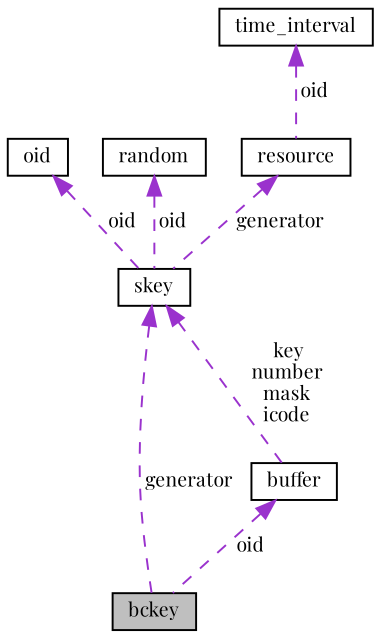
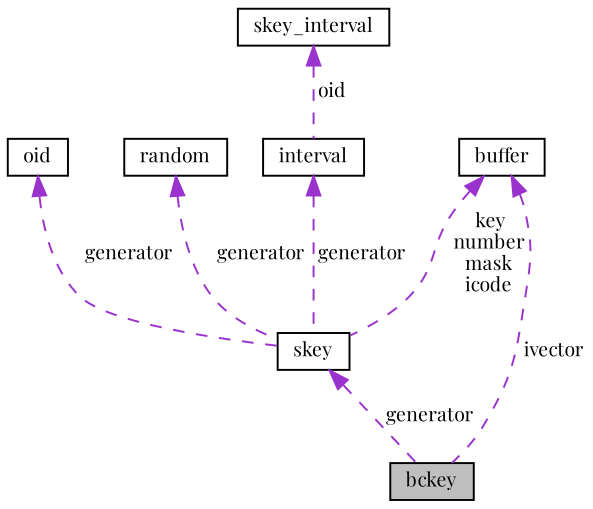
(296, 27) -> (314, 27)
(296, 157) -> (314, 157)
(120, 222) -> (127, 254)
(171, 222) -> (259, 254)
(230, 392) -> (425, 276)
(249, 547) -> (552, 351)
